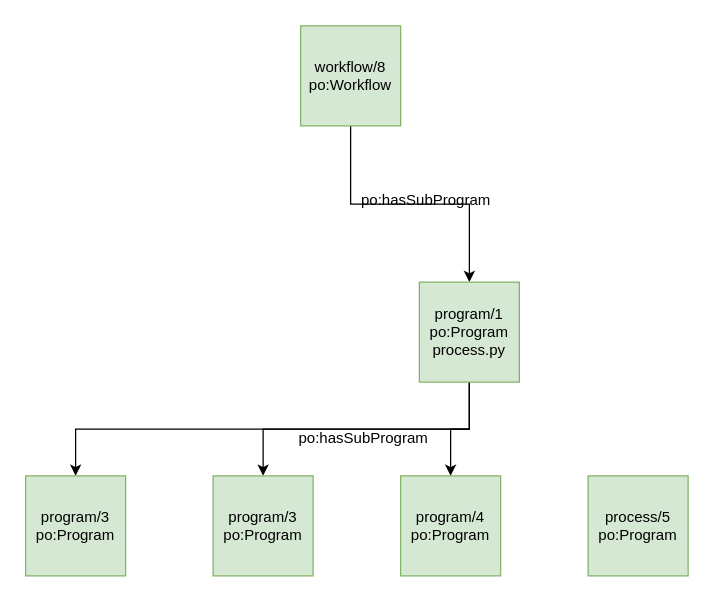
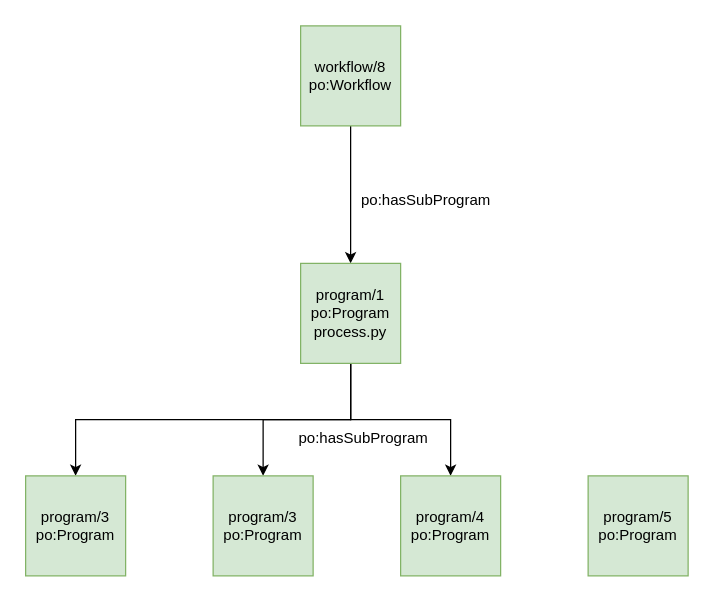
(469, 332) -> (351, 313)
(638, 526) -> (638, 526)
